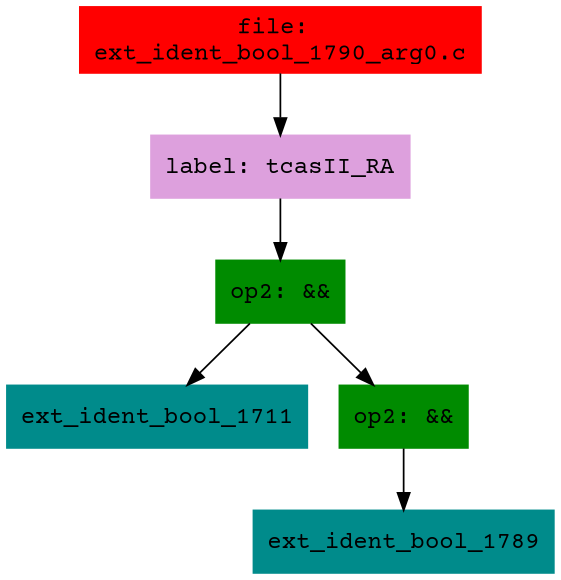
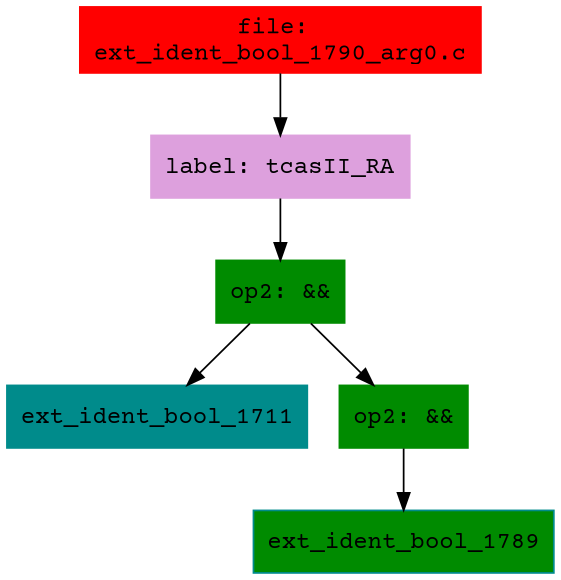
(404, 542) -> (404, 542)
